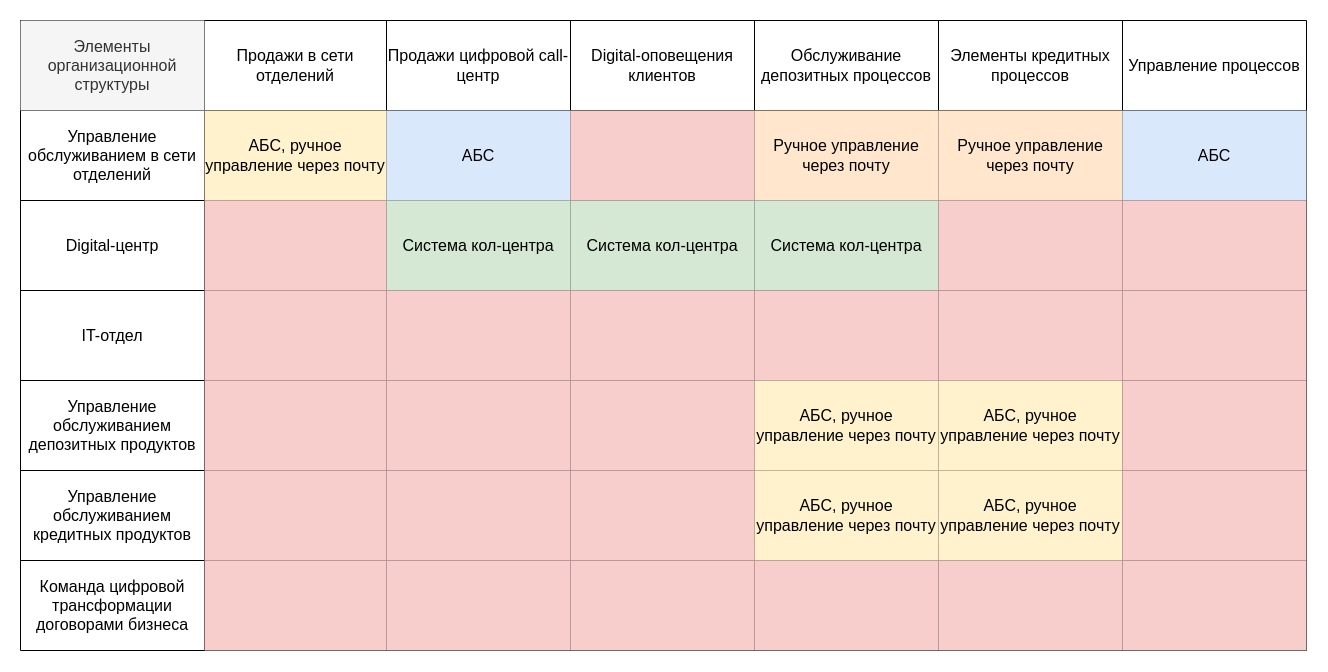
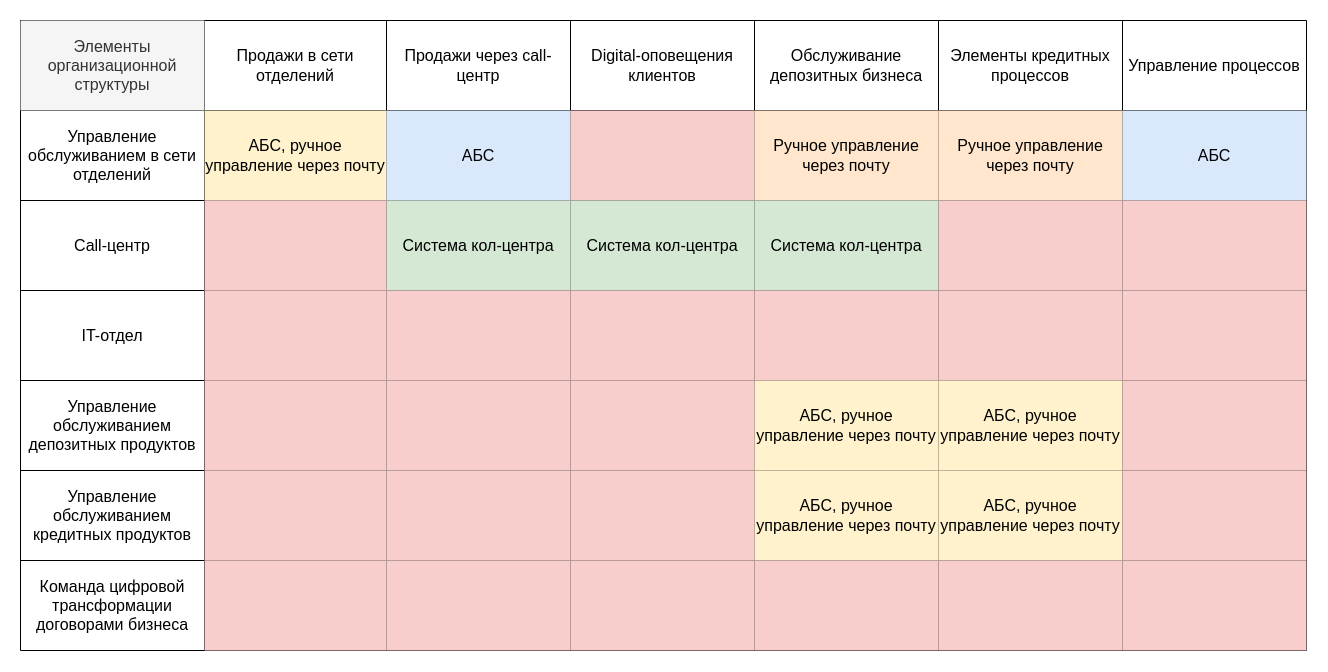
(479, 66) -> (479, 66)
(847, 66) -> (847, 66)
(113, 246) -> (113, 246)
